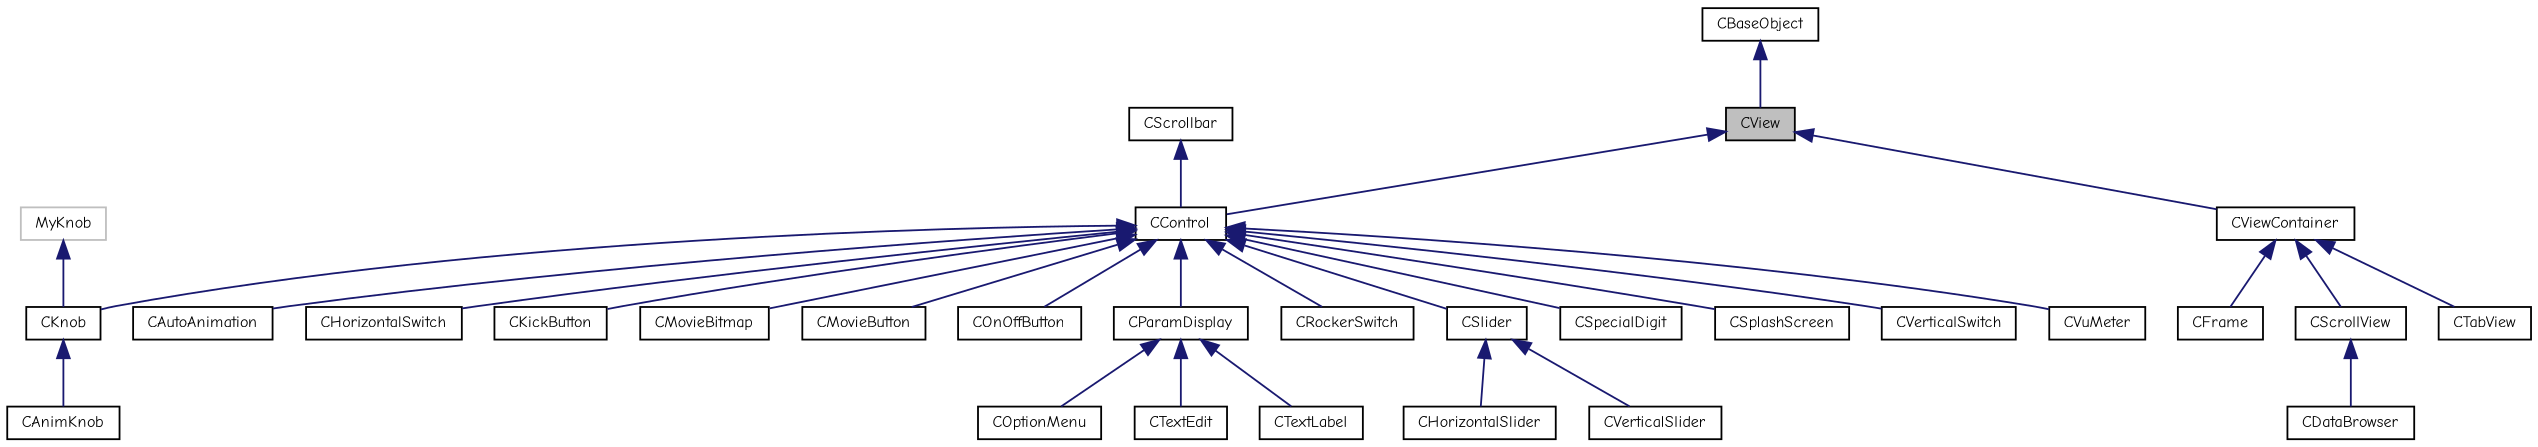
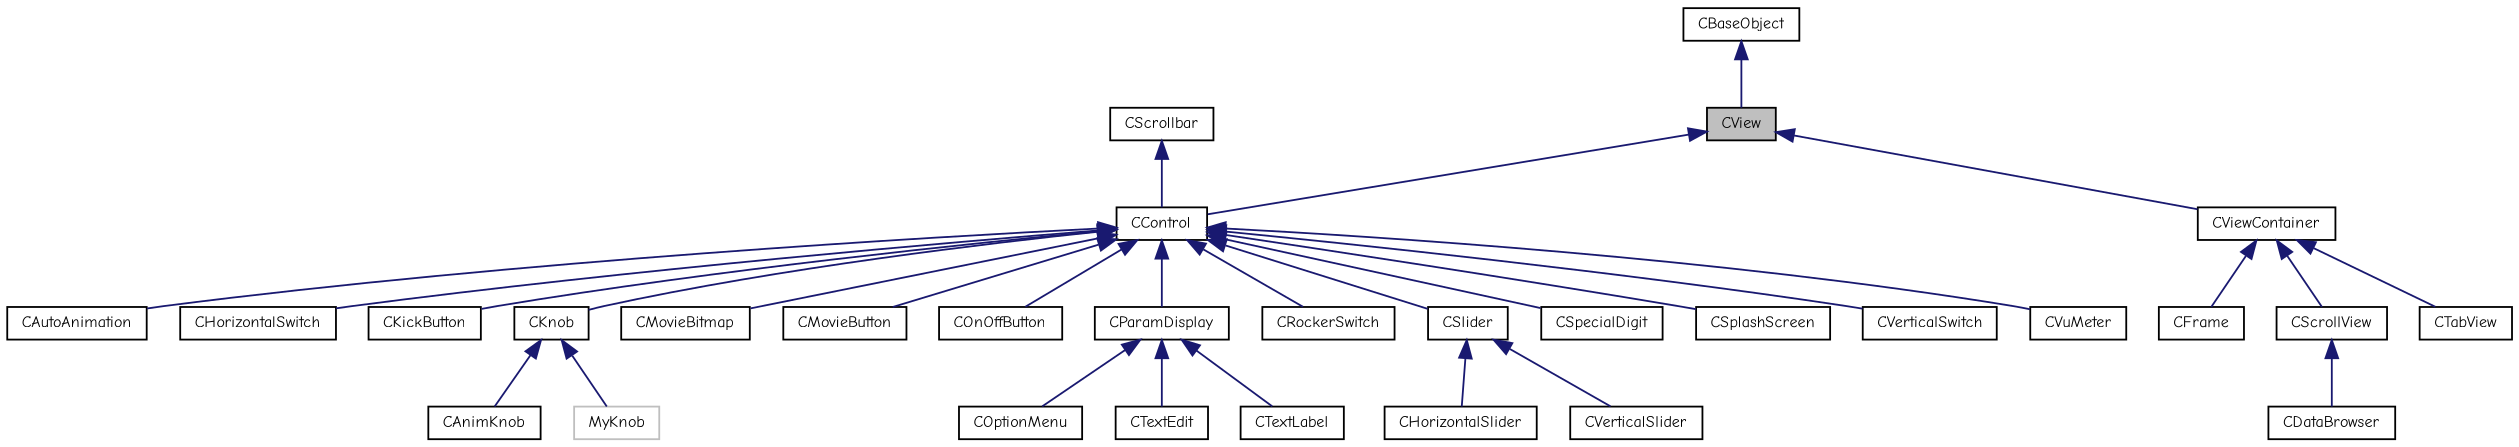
(63, 283) -> (589, 381)
